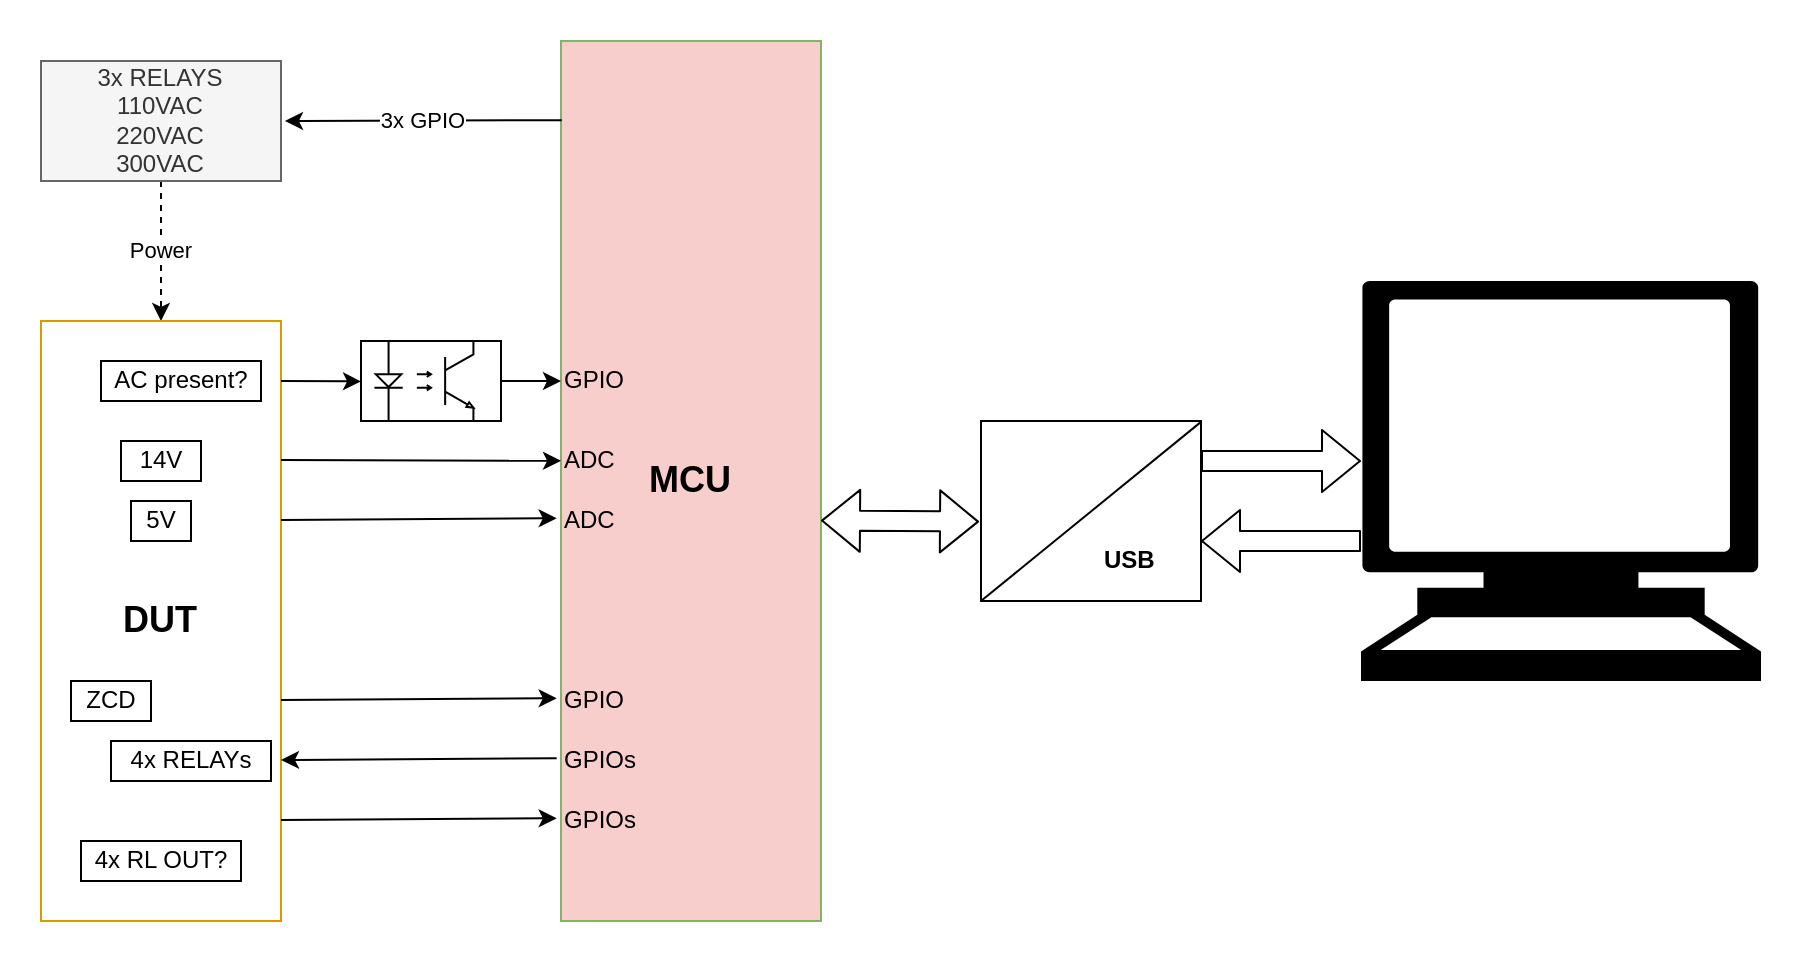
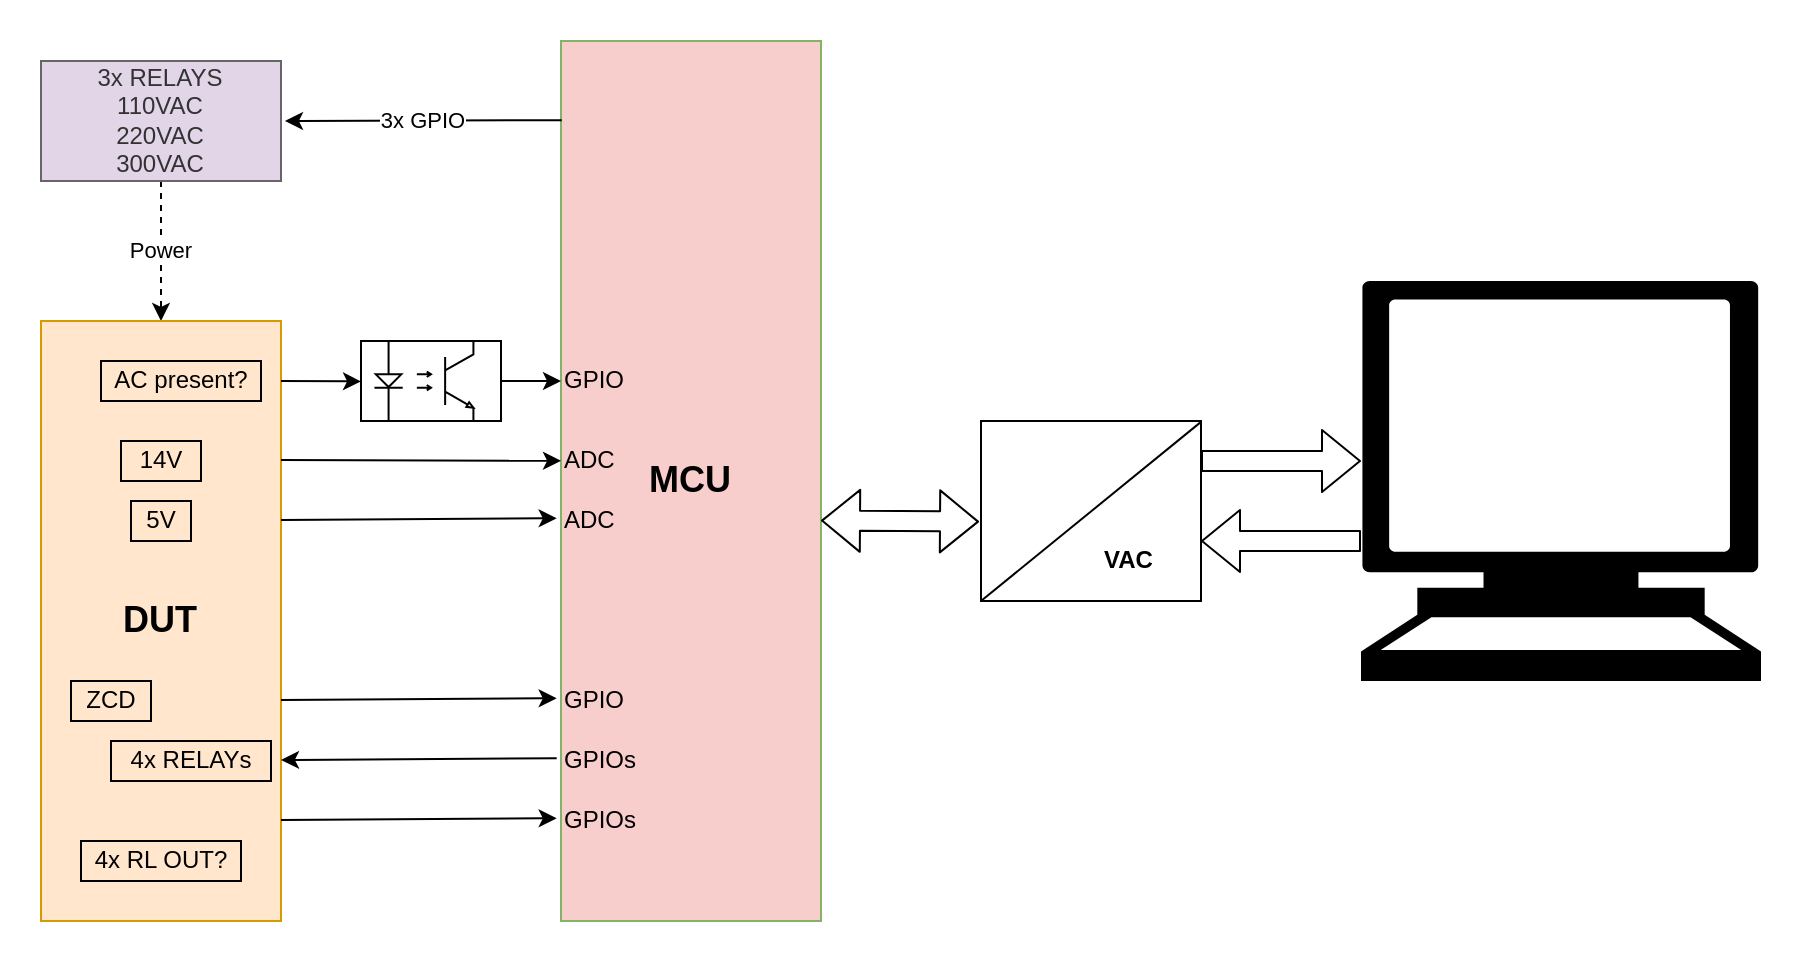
(161, 121) -> (161, 121)
(1125, 561) -> (1125, 561)
(161, 621) -> (161, 621)
